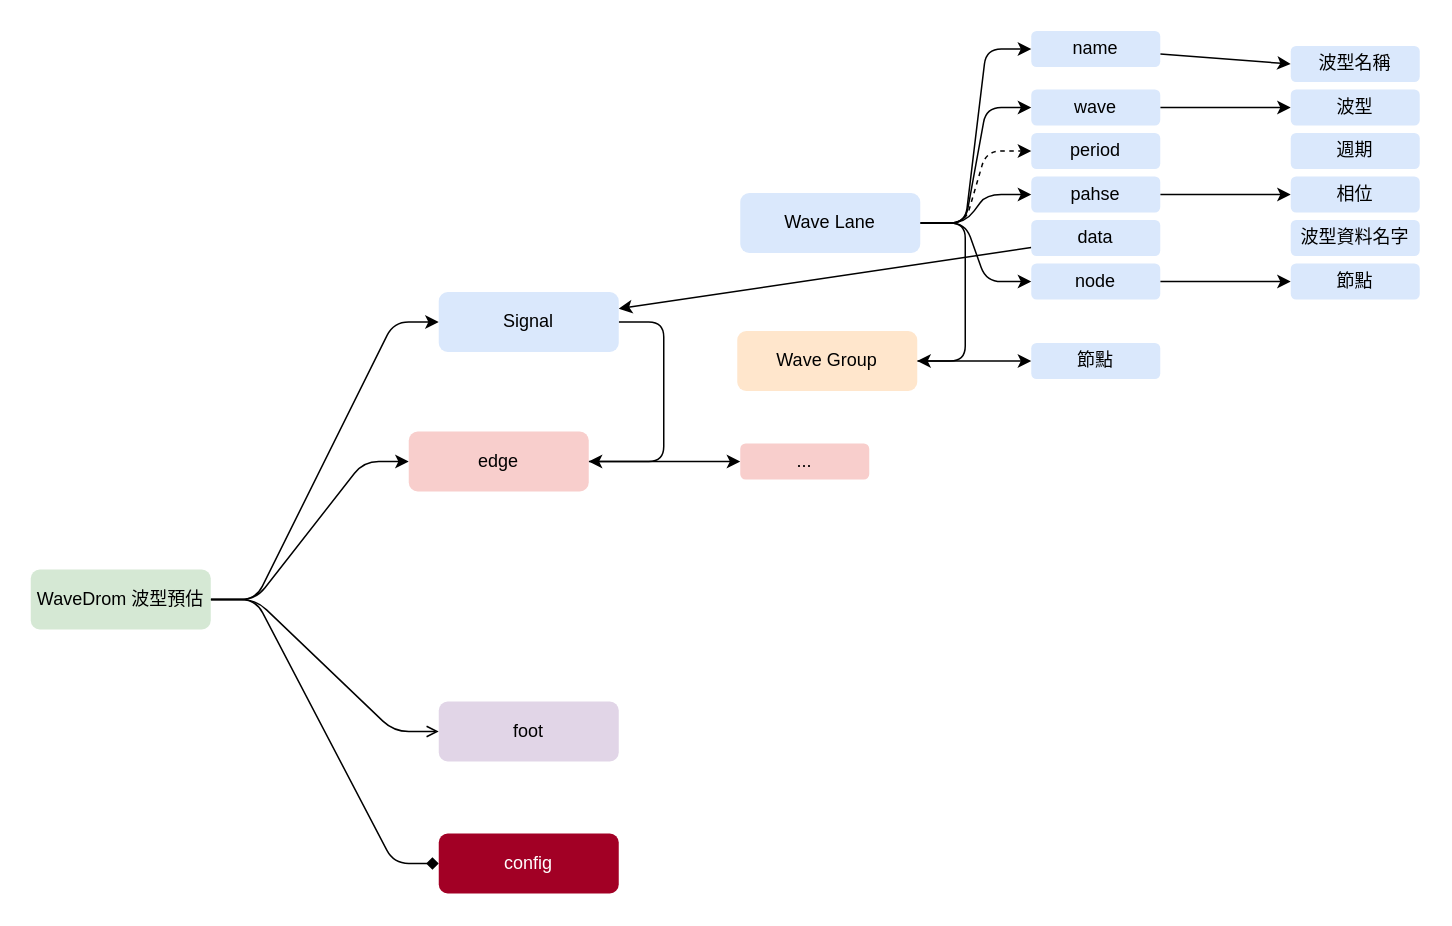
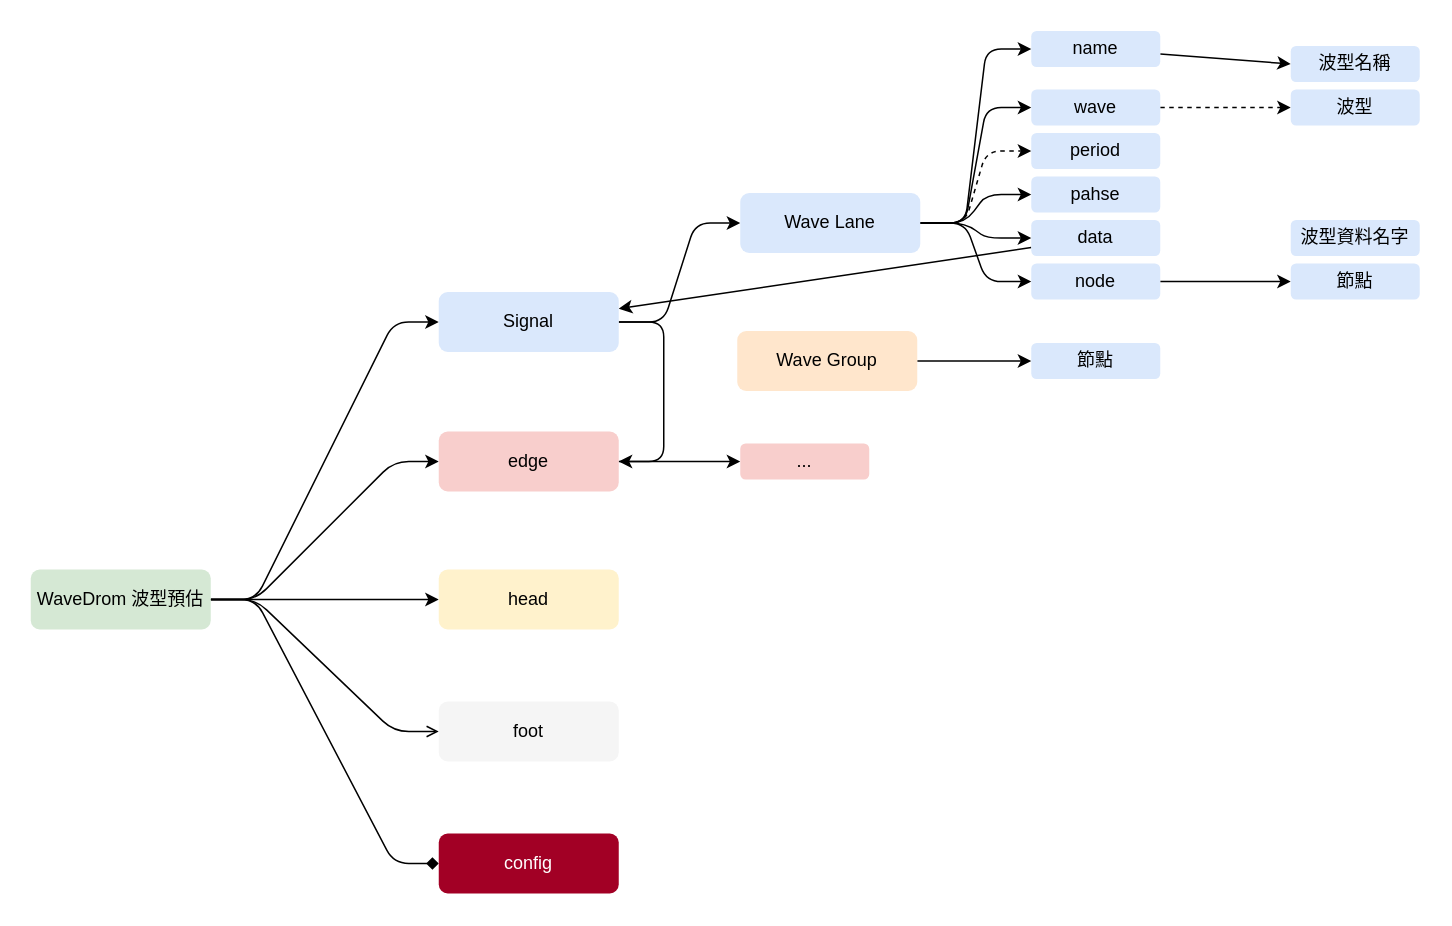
(1221, 107) -> (1221, 107)
(1355, 151) -> none
(1221, 194) -> none
(1355, 194) -> none
none -> (683, 260)
(965, 294) -> (992, 237)
(499, 461) -> (529, 461)
none -> (341, 599)
none -> (529, 599)
(529, 731) -> (529, 731)
